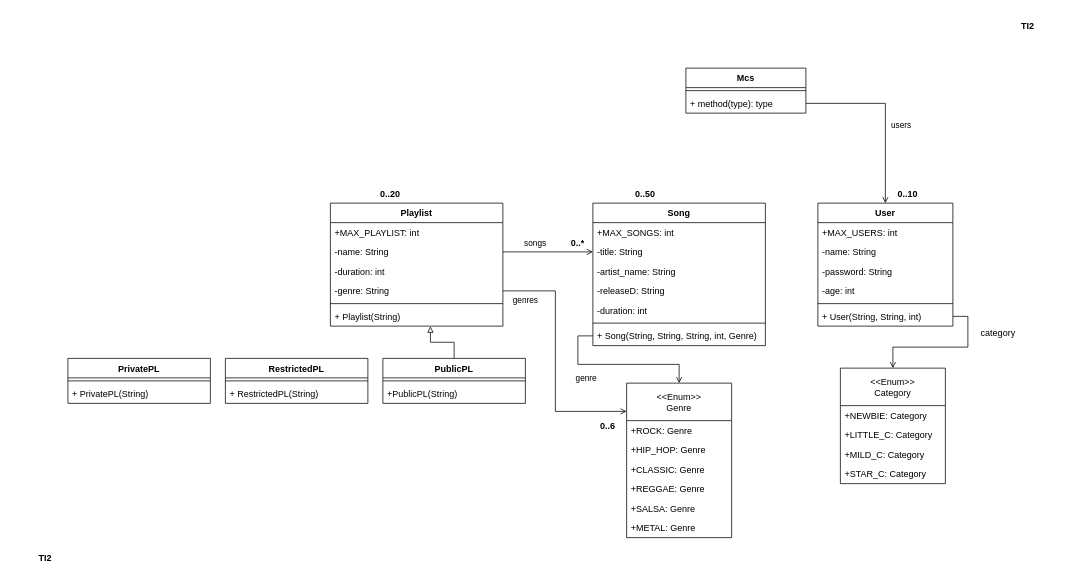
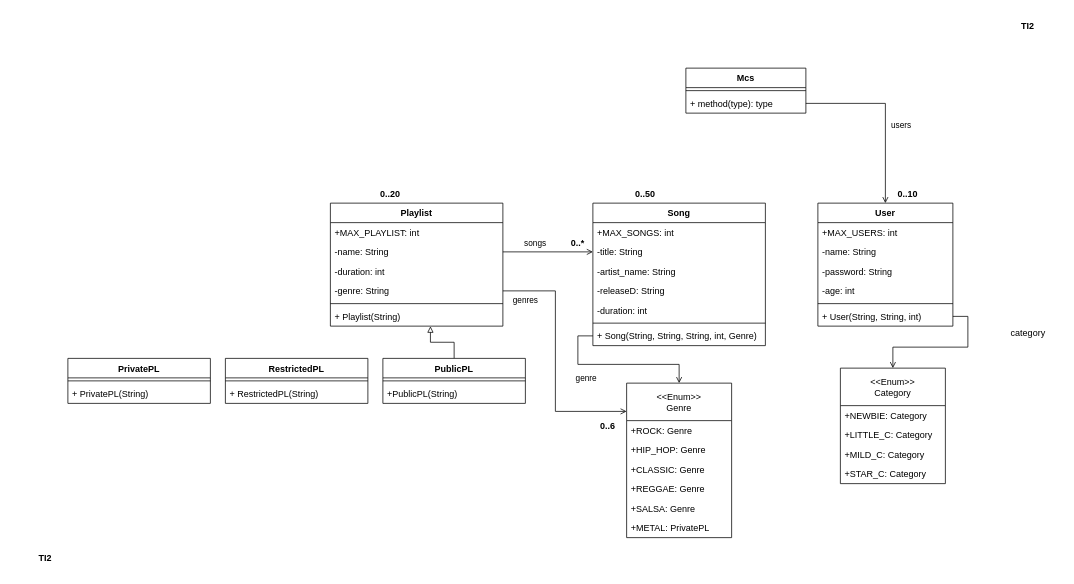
(998, 333) -> (1028, 333)
(661, 528) -> (670, 528)
